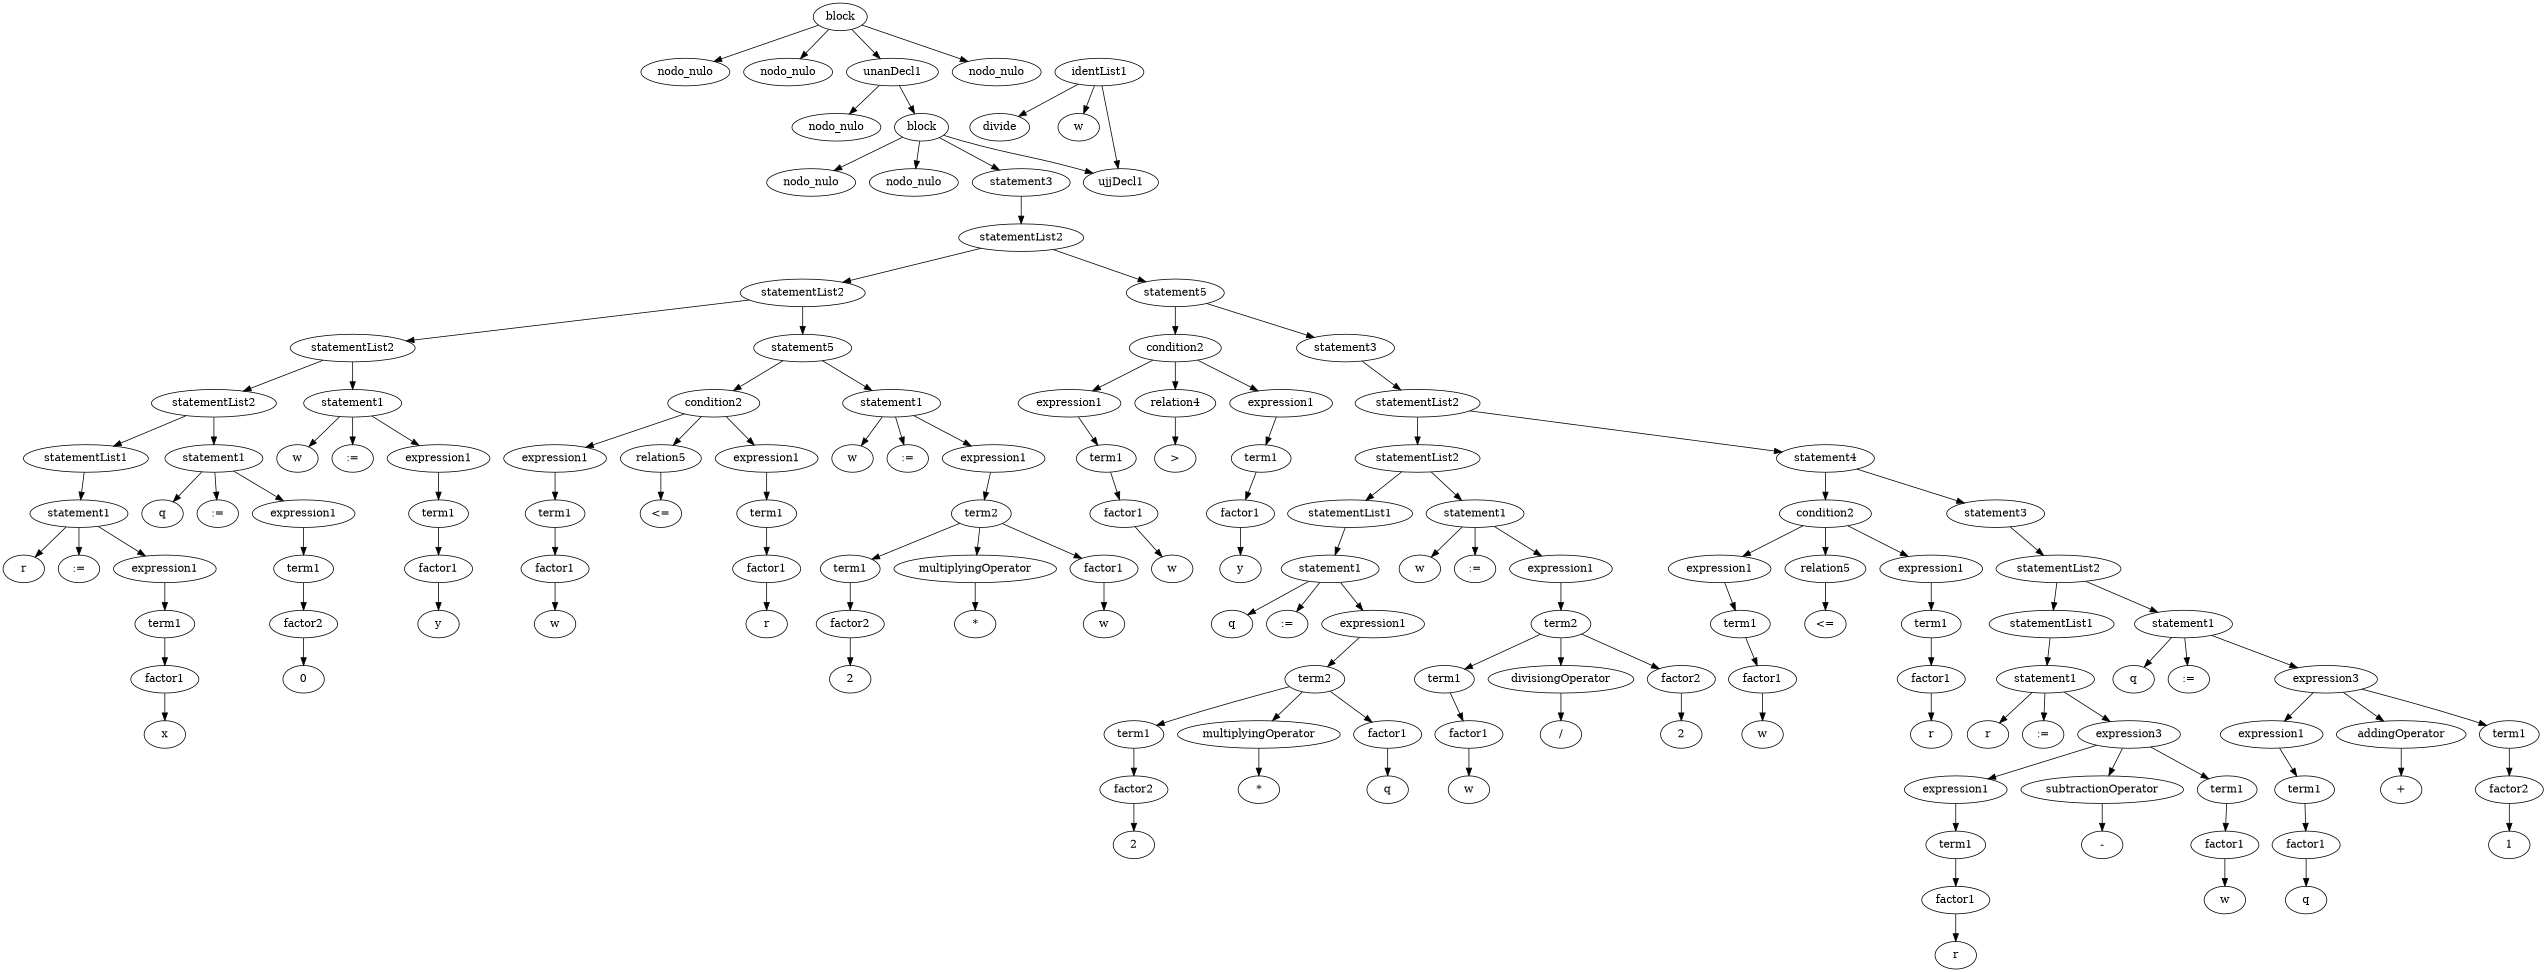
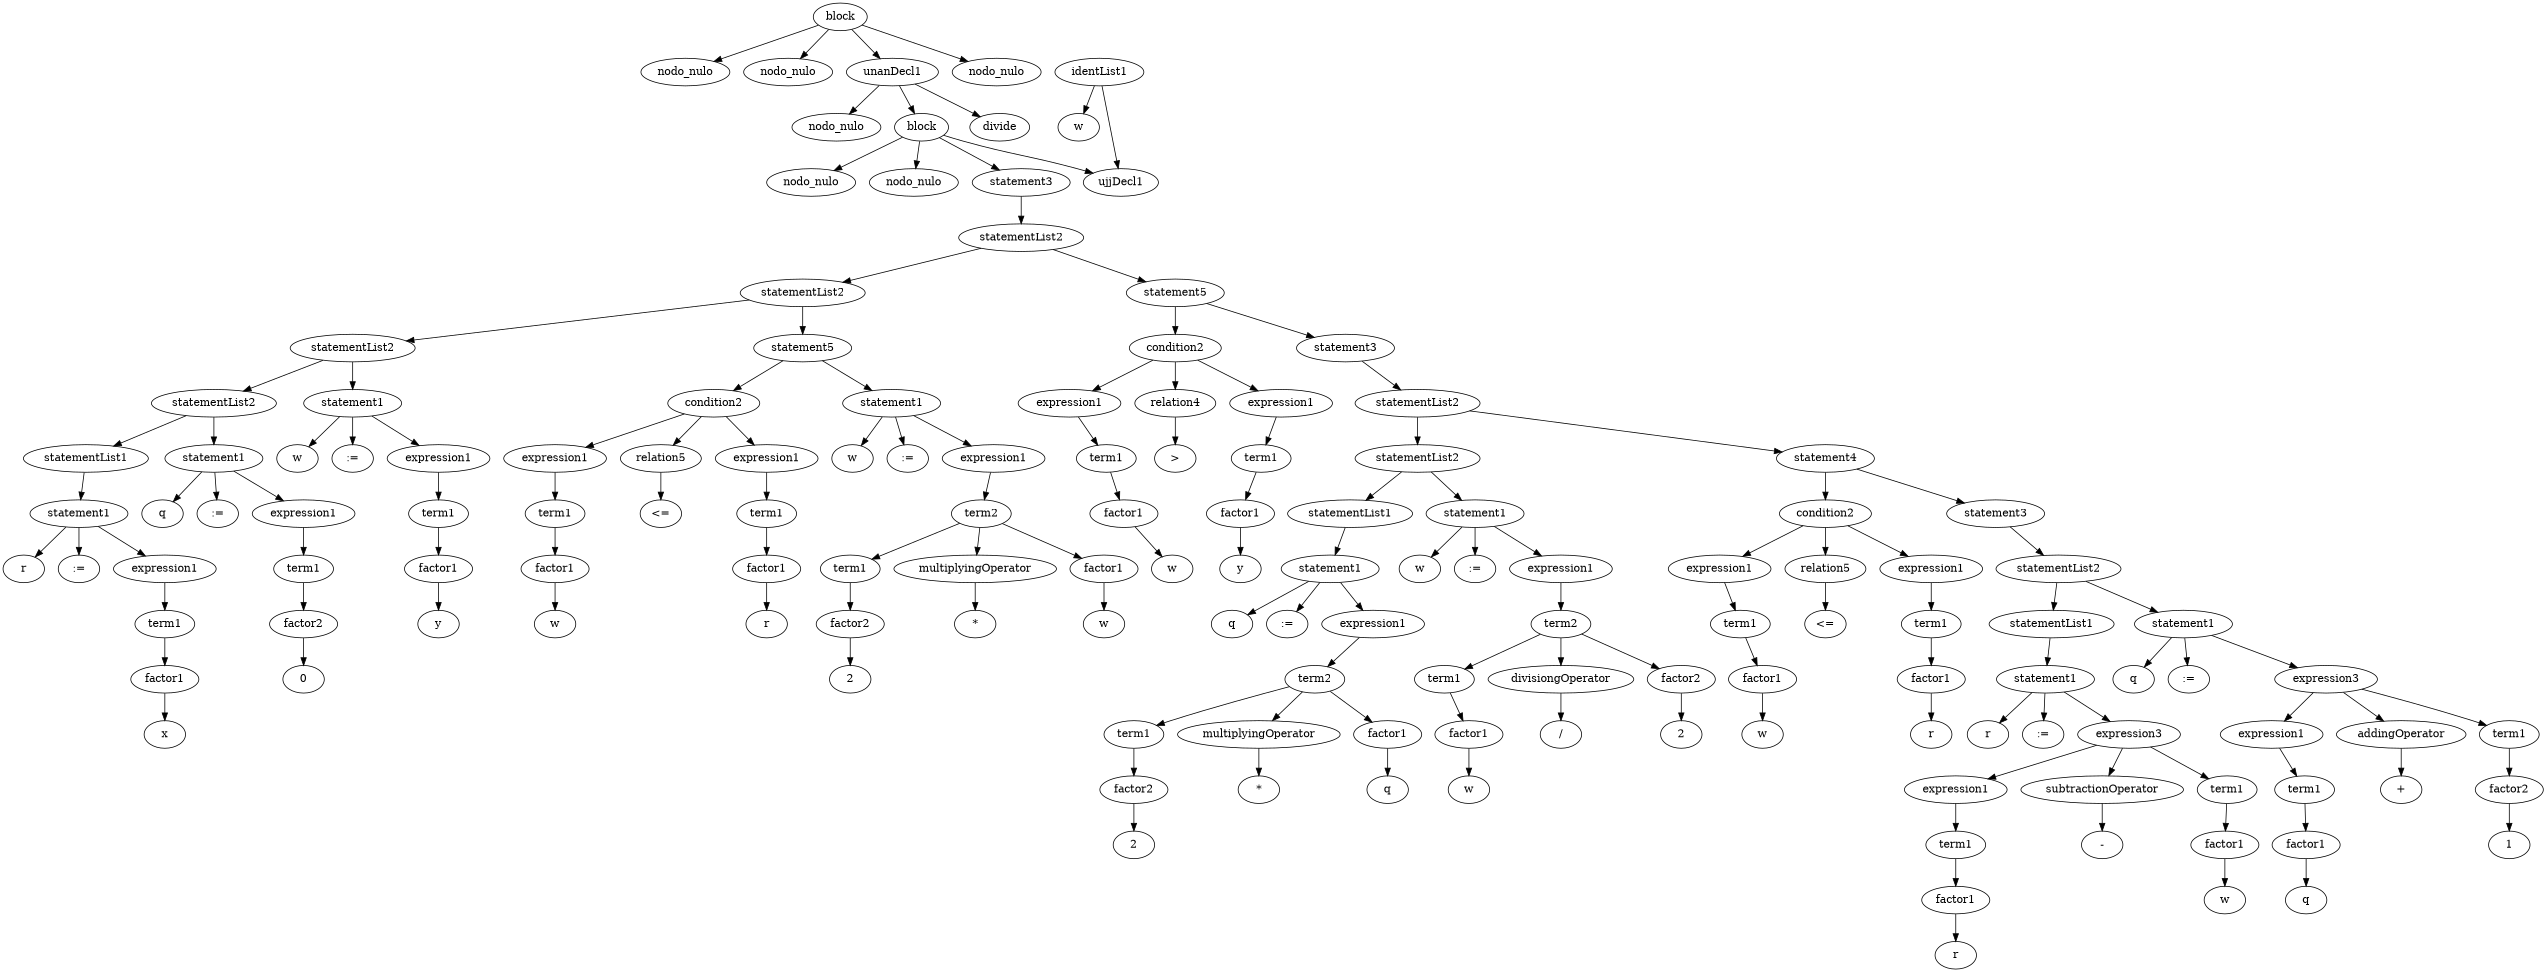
(1052, 98) -> (944, 99)
